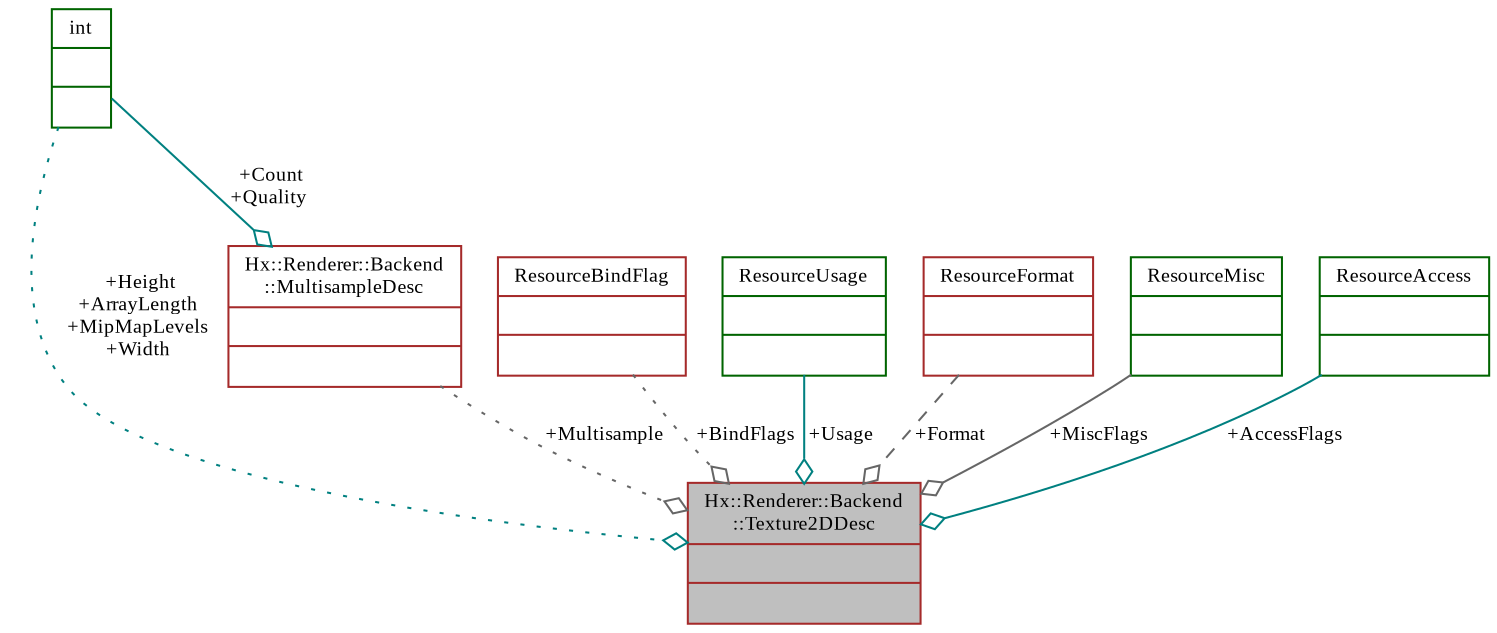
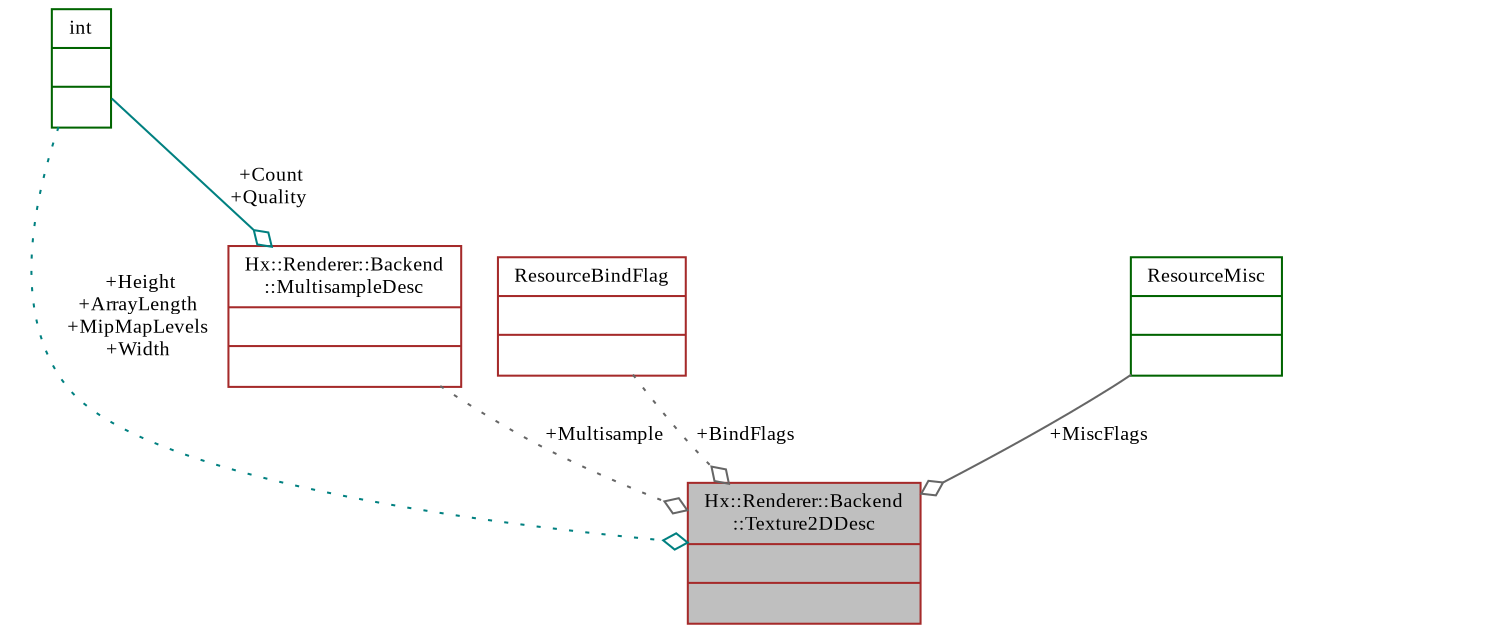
(804, 316) -> none
(1008, 316) -> none
(1404, 316) -> none
